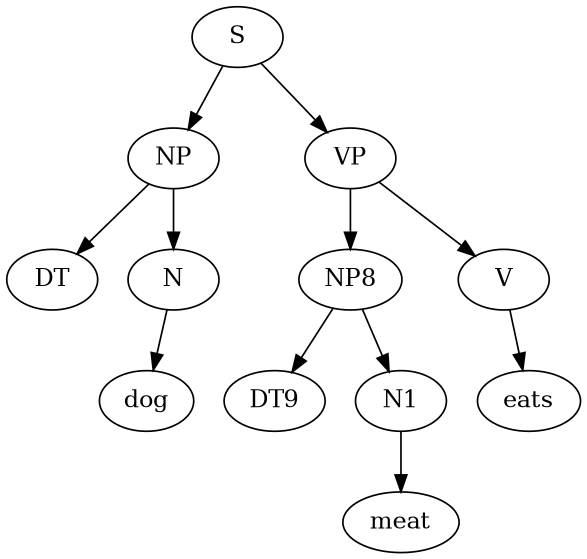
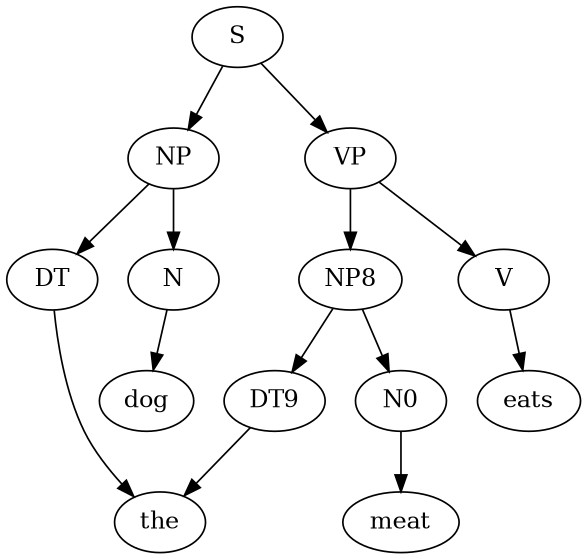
(401, 401) -> (401, 401)
none -> (160, 522)
